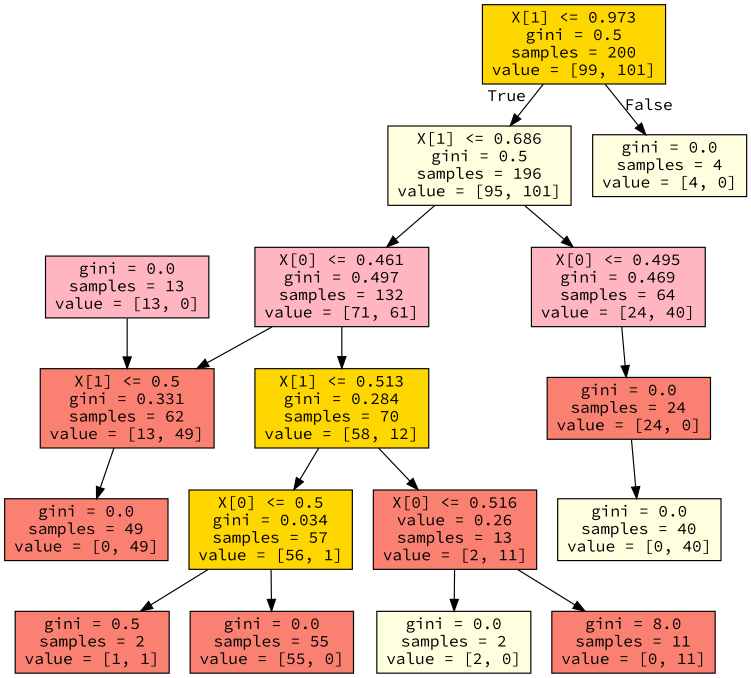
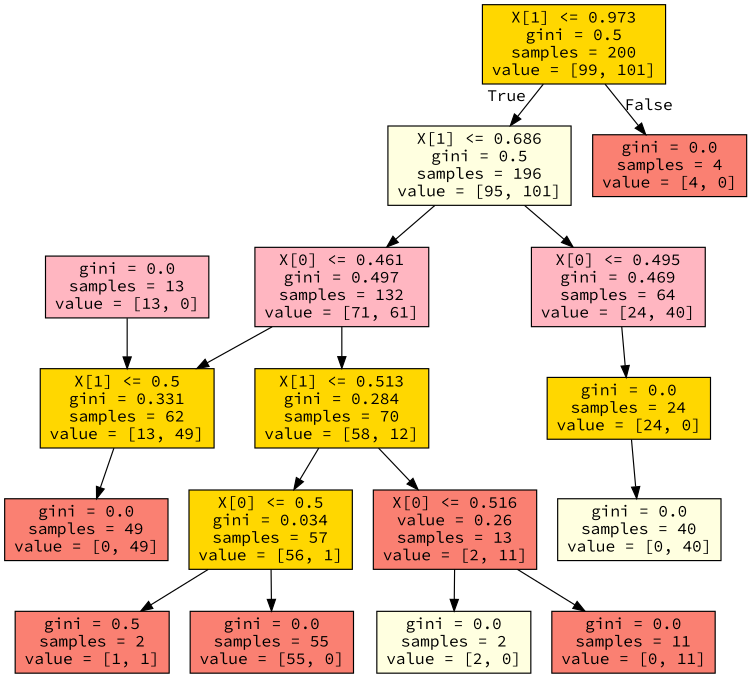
(670, 166) -> (670, 166)
(127, 408) -> (127, 408)
(629, 408) -> (629, 408)
(634, 642) -> (634, 642)
